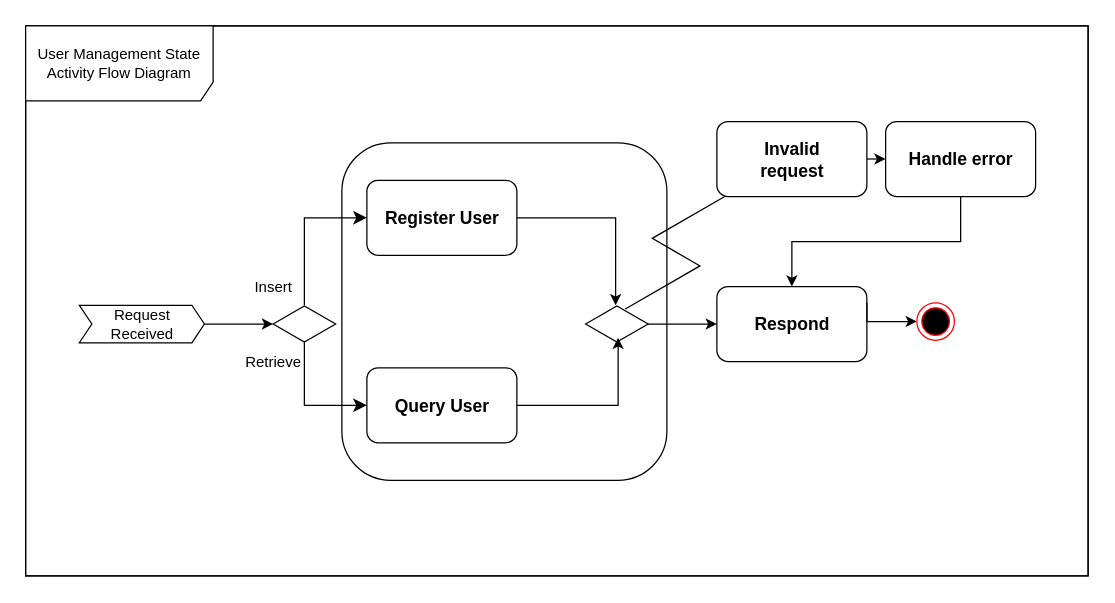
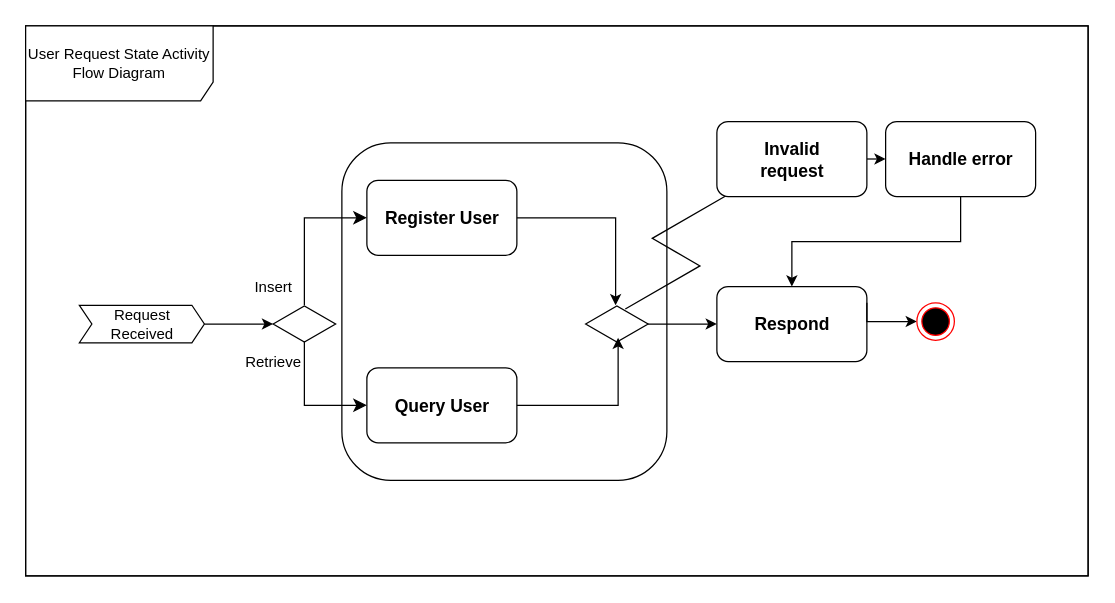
(119, 63) -> (119, 63)
